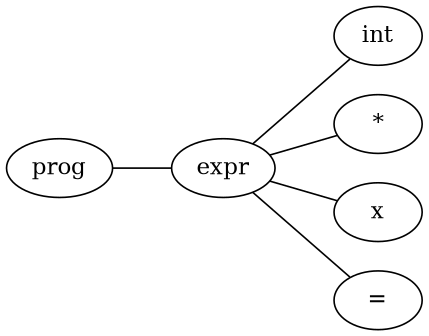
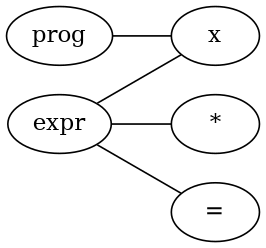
(378, 36) -> none
(142, 168) -> (142, 36)
